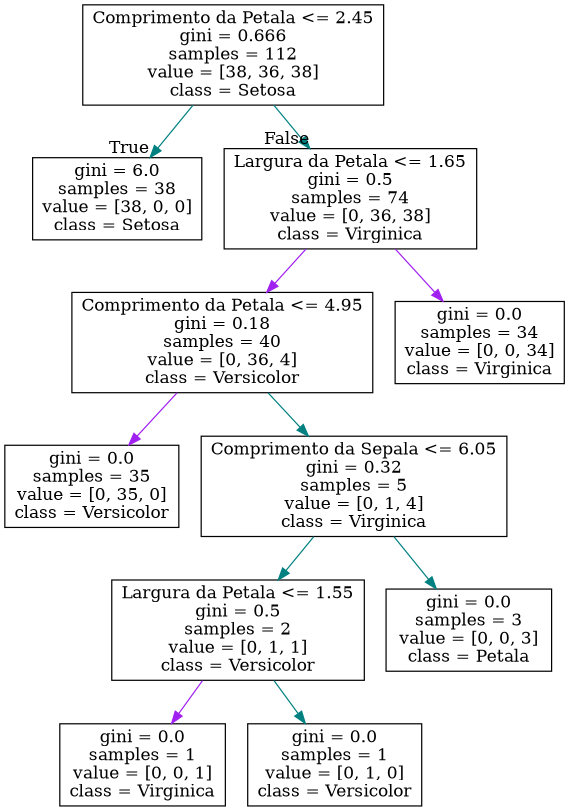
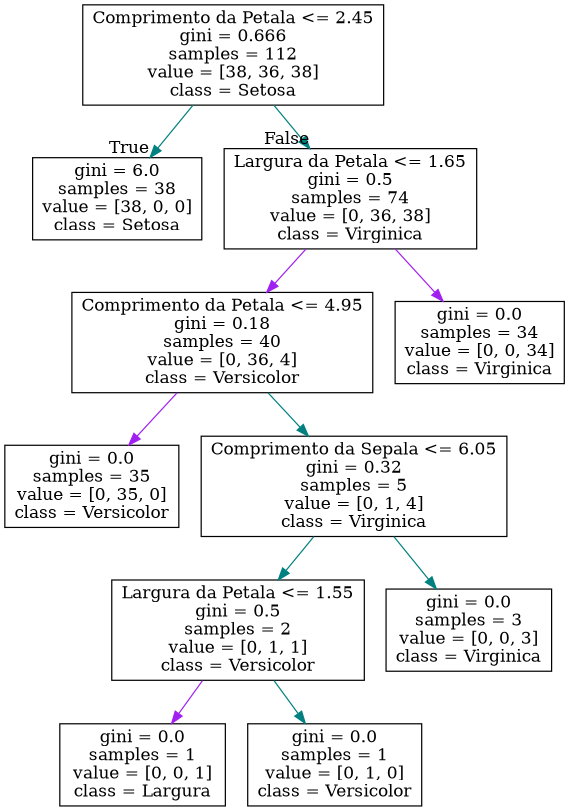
(469, 630) -> (469, 630)
(143, 765) -> (143, 765)
